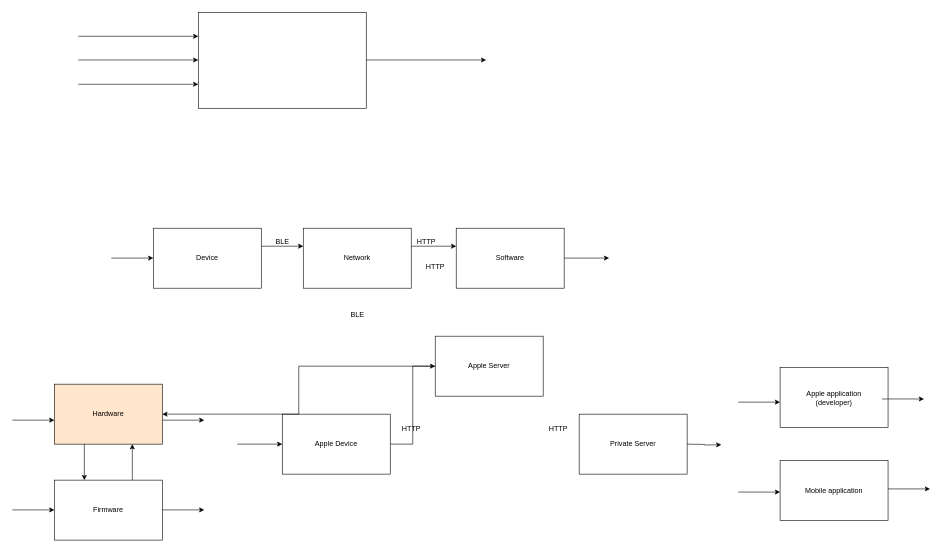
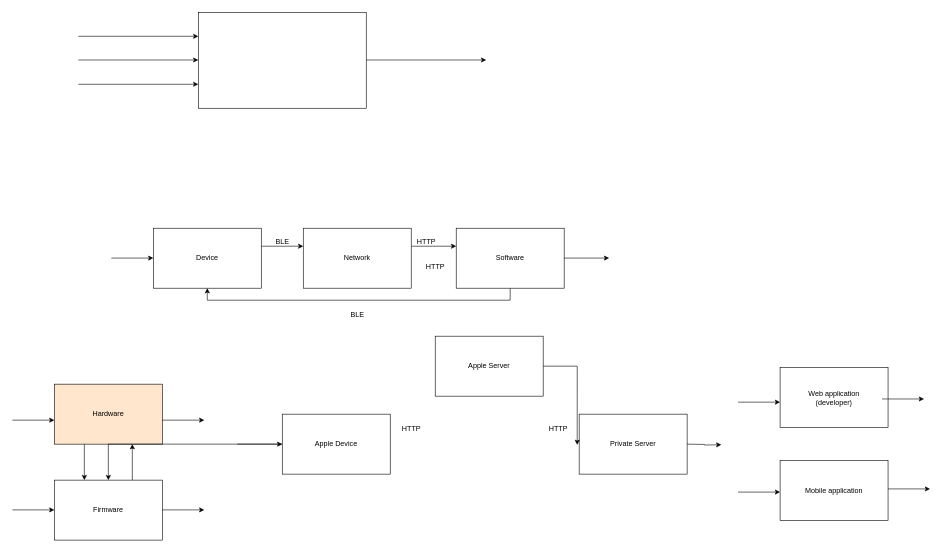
none -> (207, 297)
(434, 366) -> (577, 439)
(834, 398) -> (834, 398)
(413, 417) -> (108, 474)
